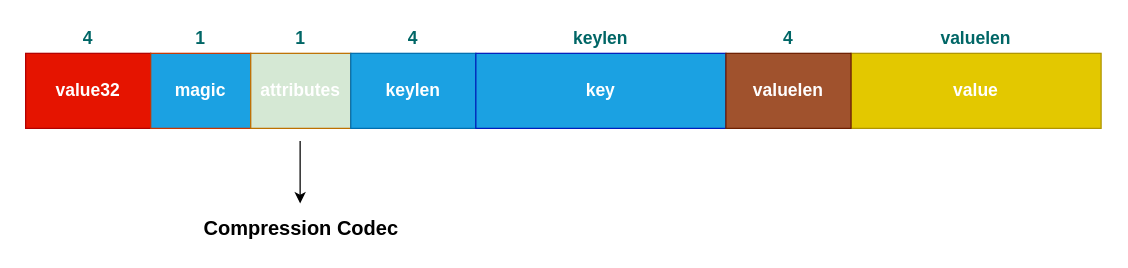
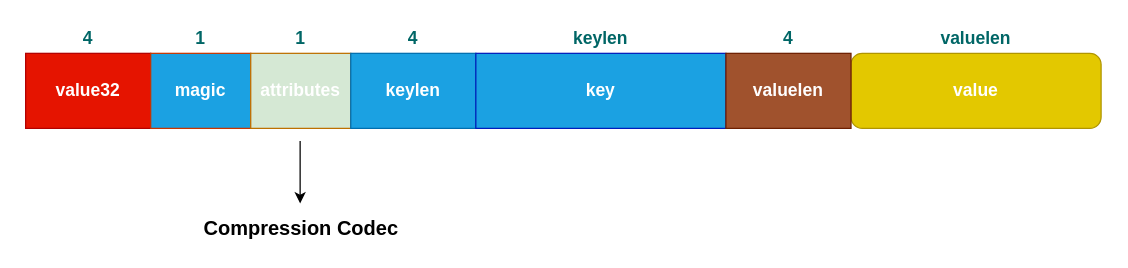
(976, 91) -> (976, 91)
